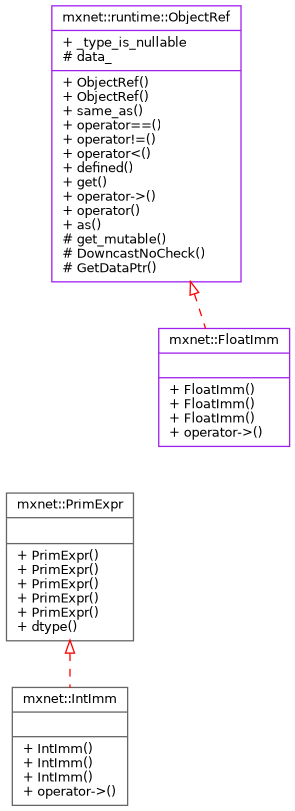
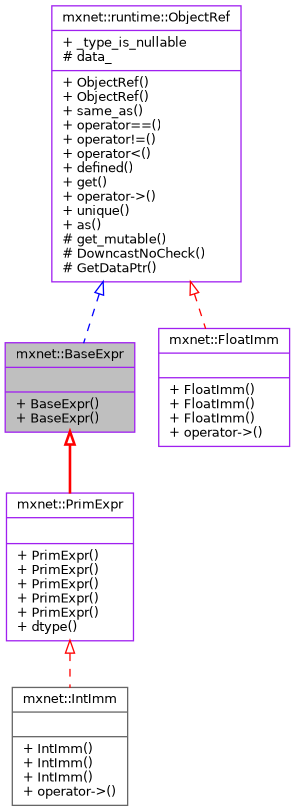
(102, 211) -> (96, 211)
none -> (70, 387)
(70, 567) -> (70, 567)
